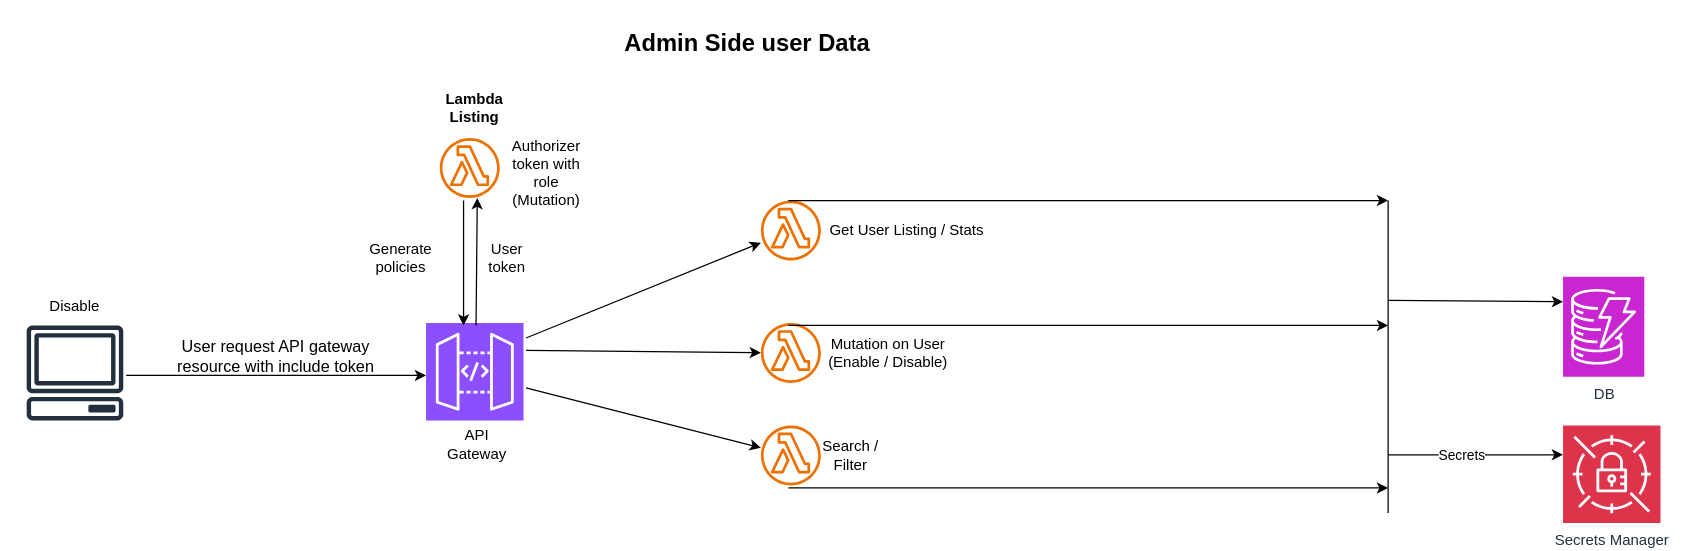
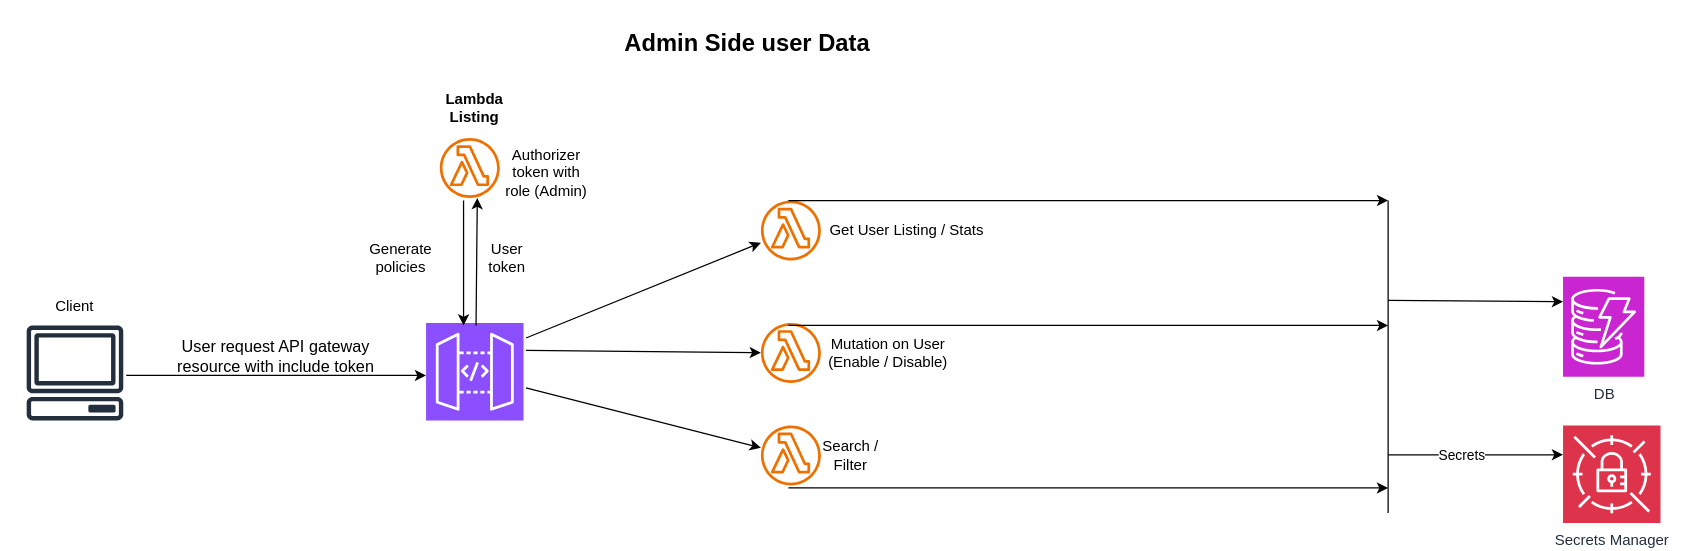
(546, 173) -> (546, 173)
(74, 307) -> (74, 307)
(477, 444) -> none
